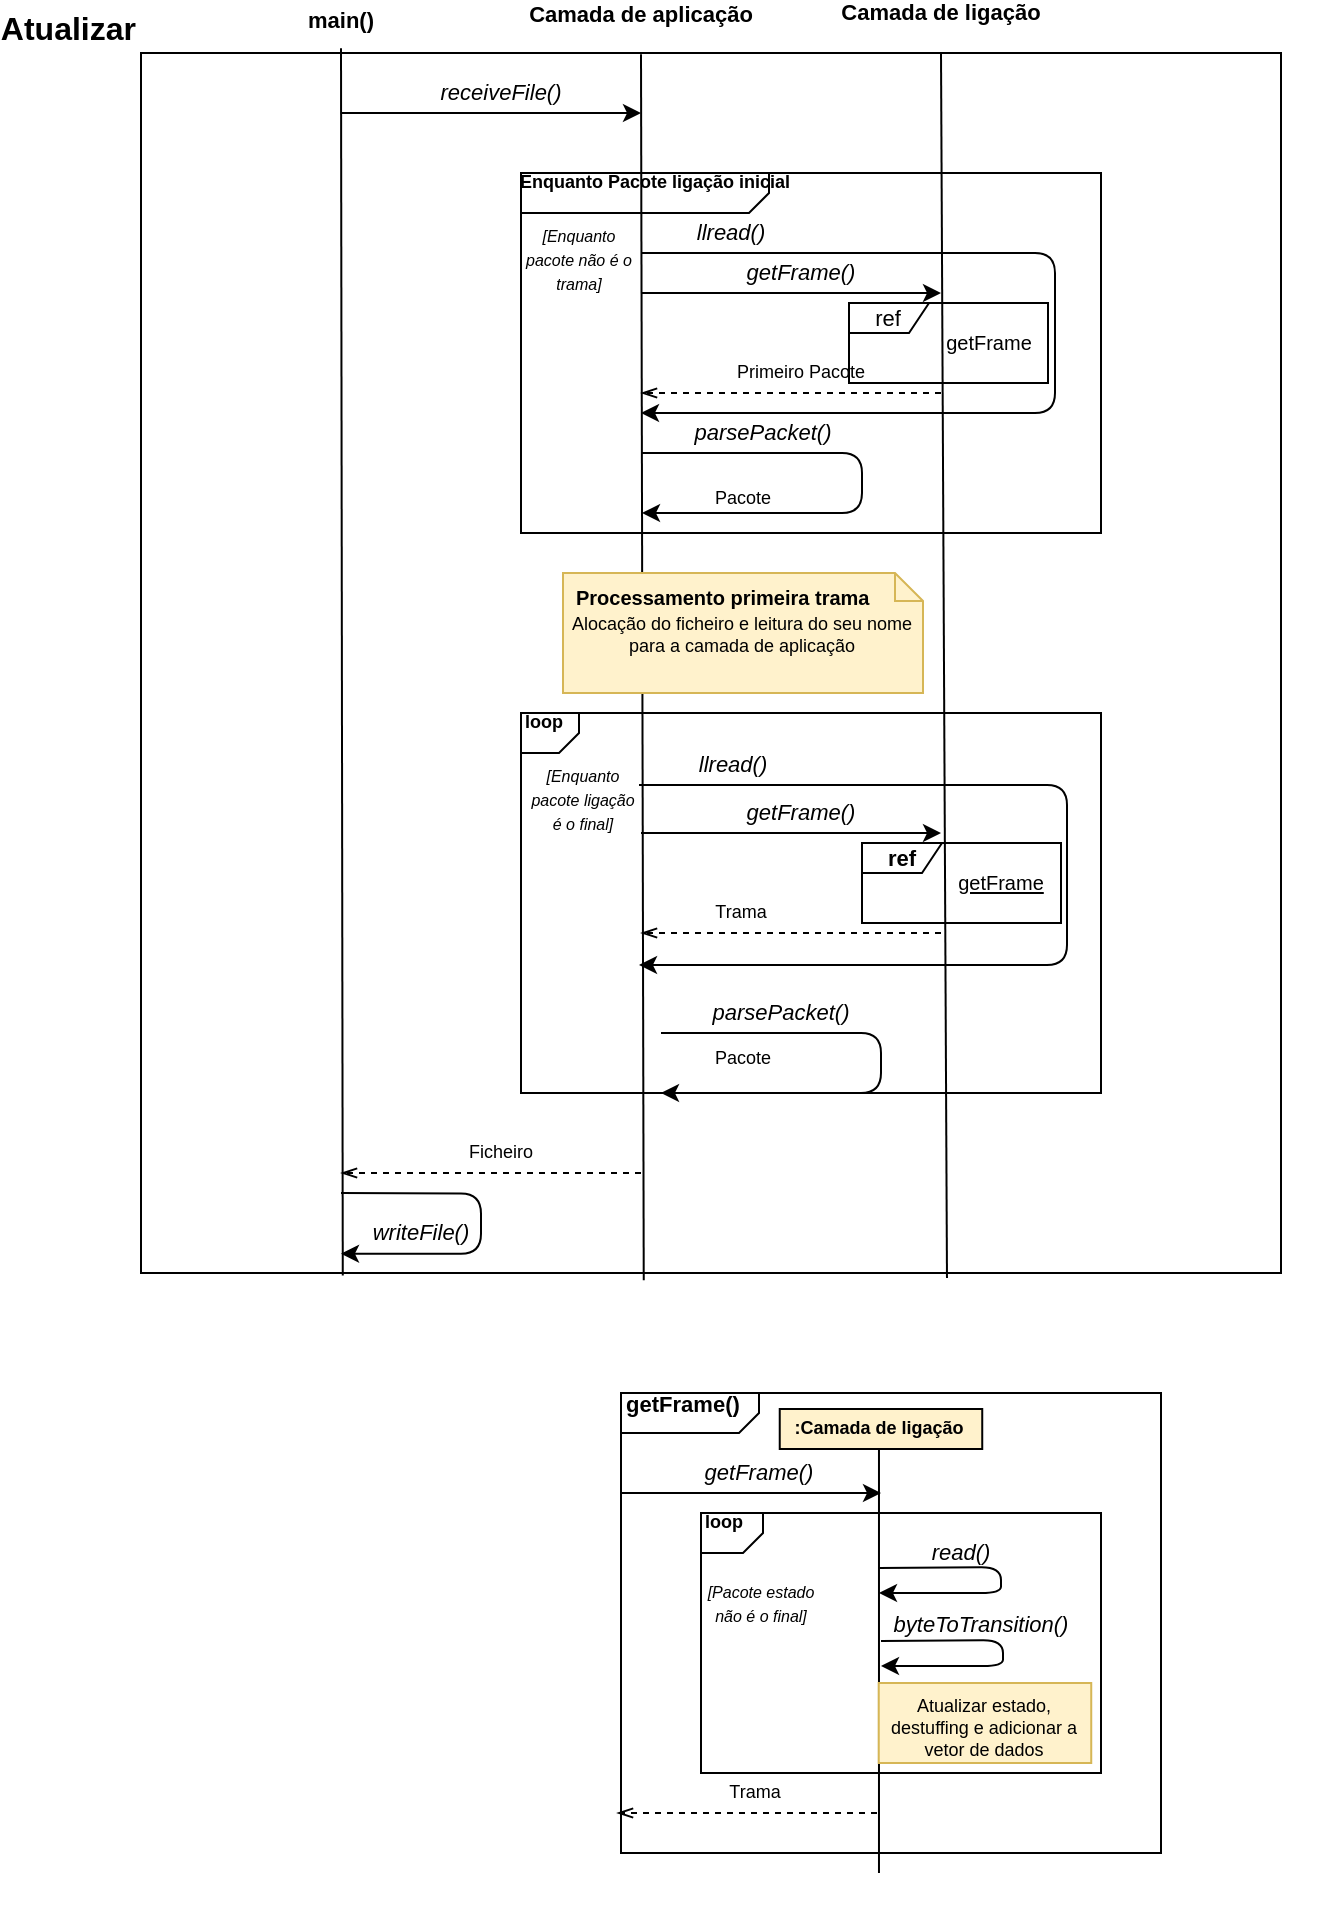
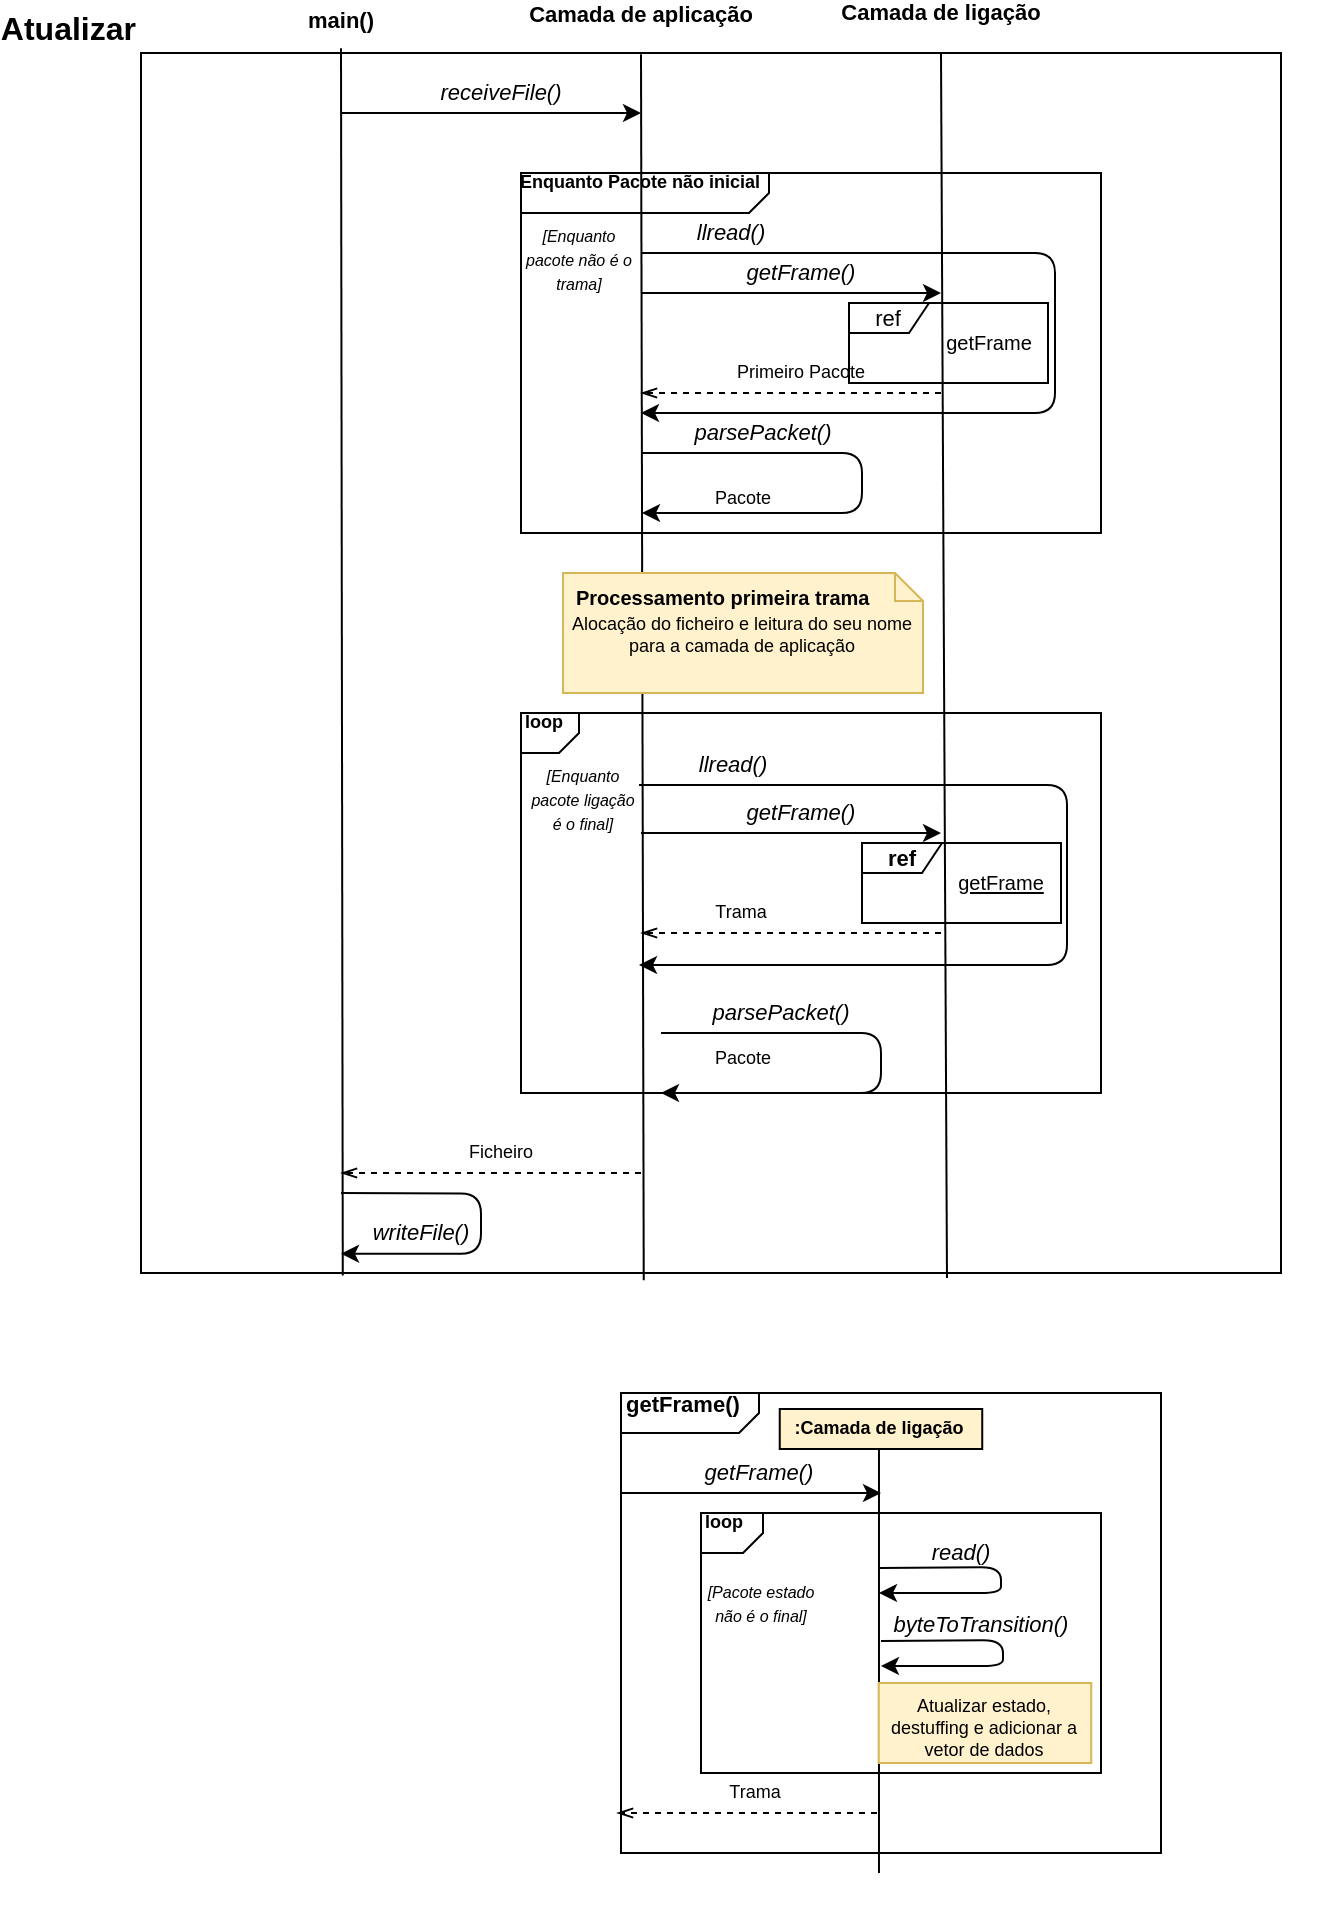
(656, 184) -> (641, 184)
